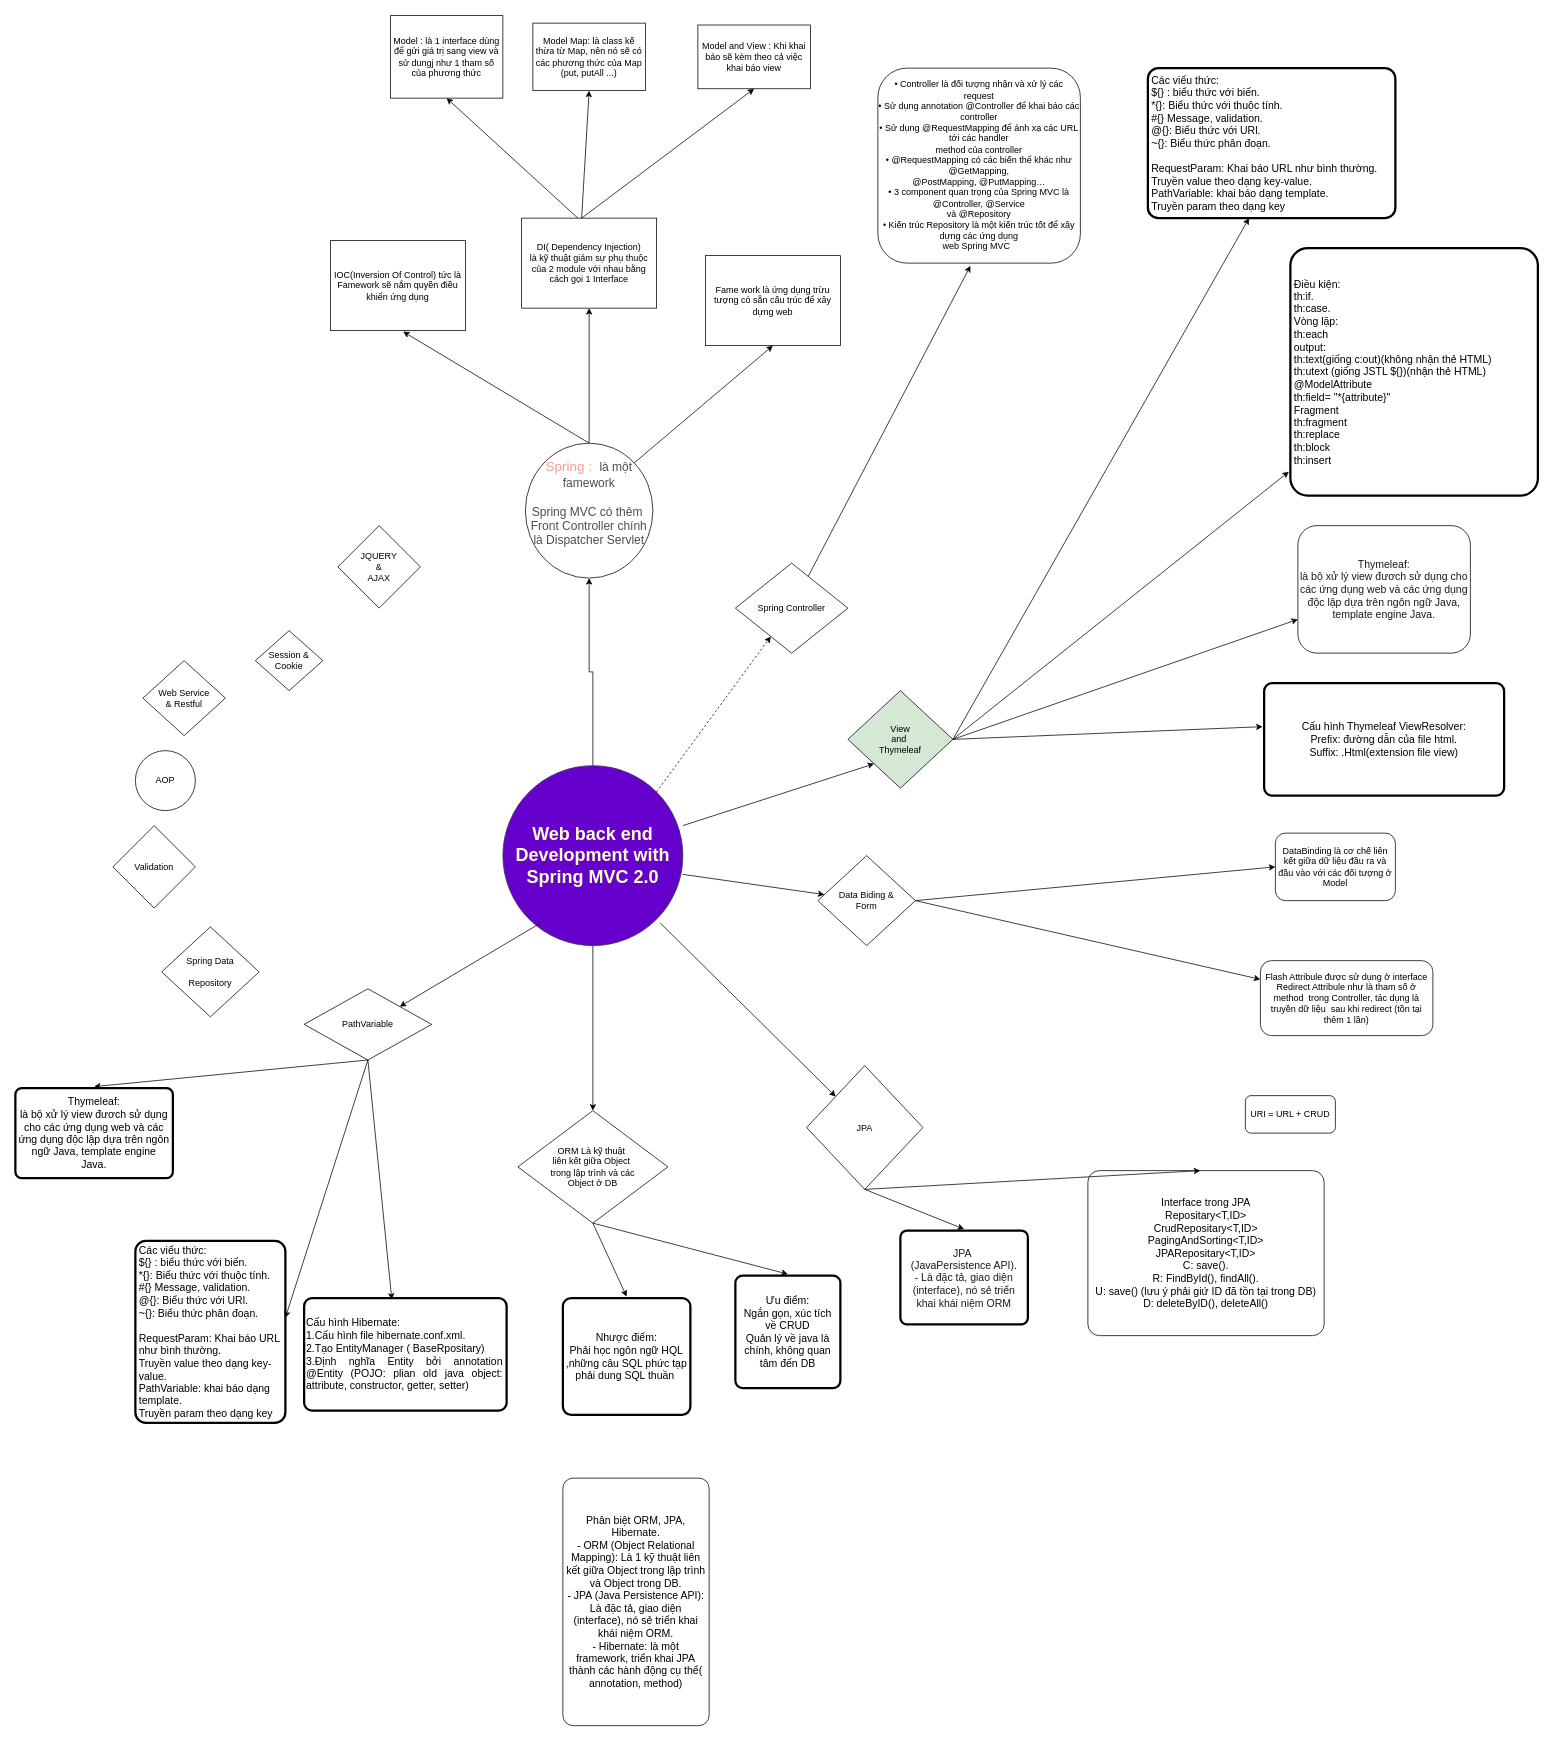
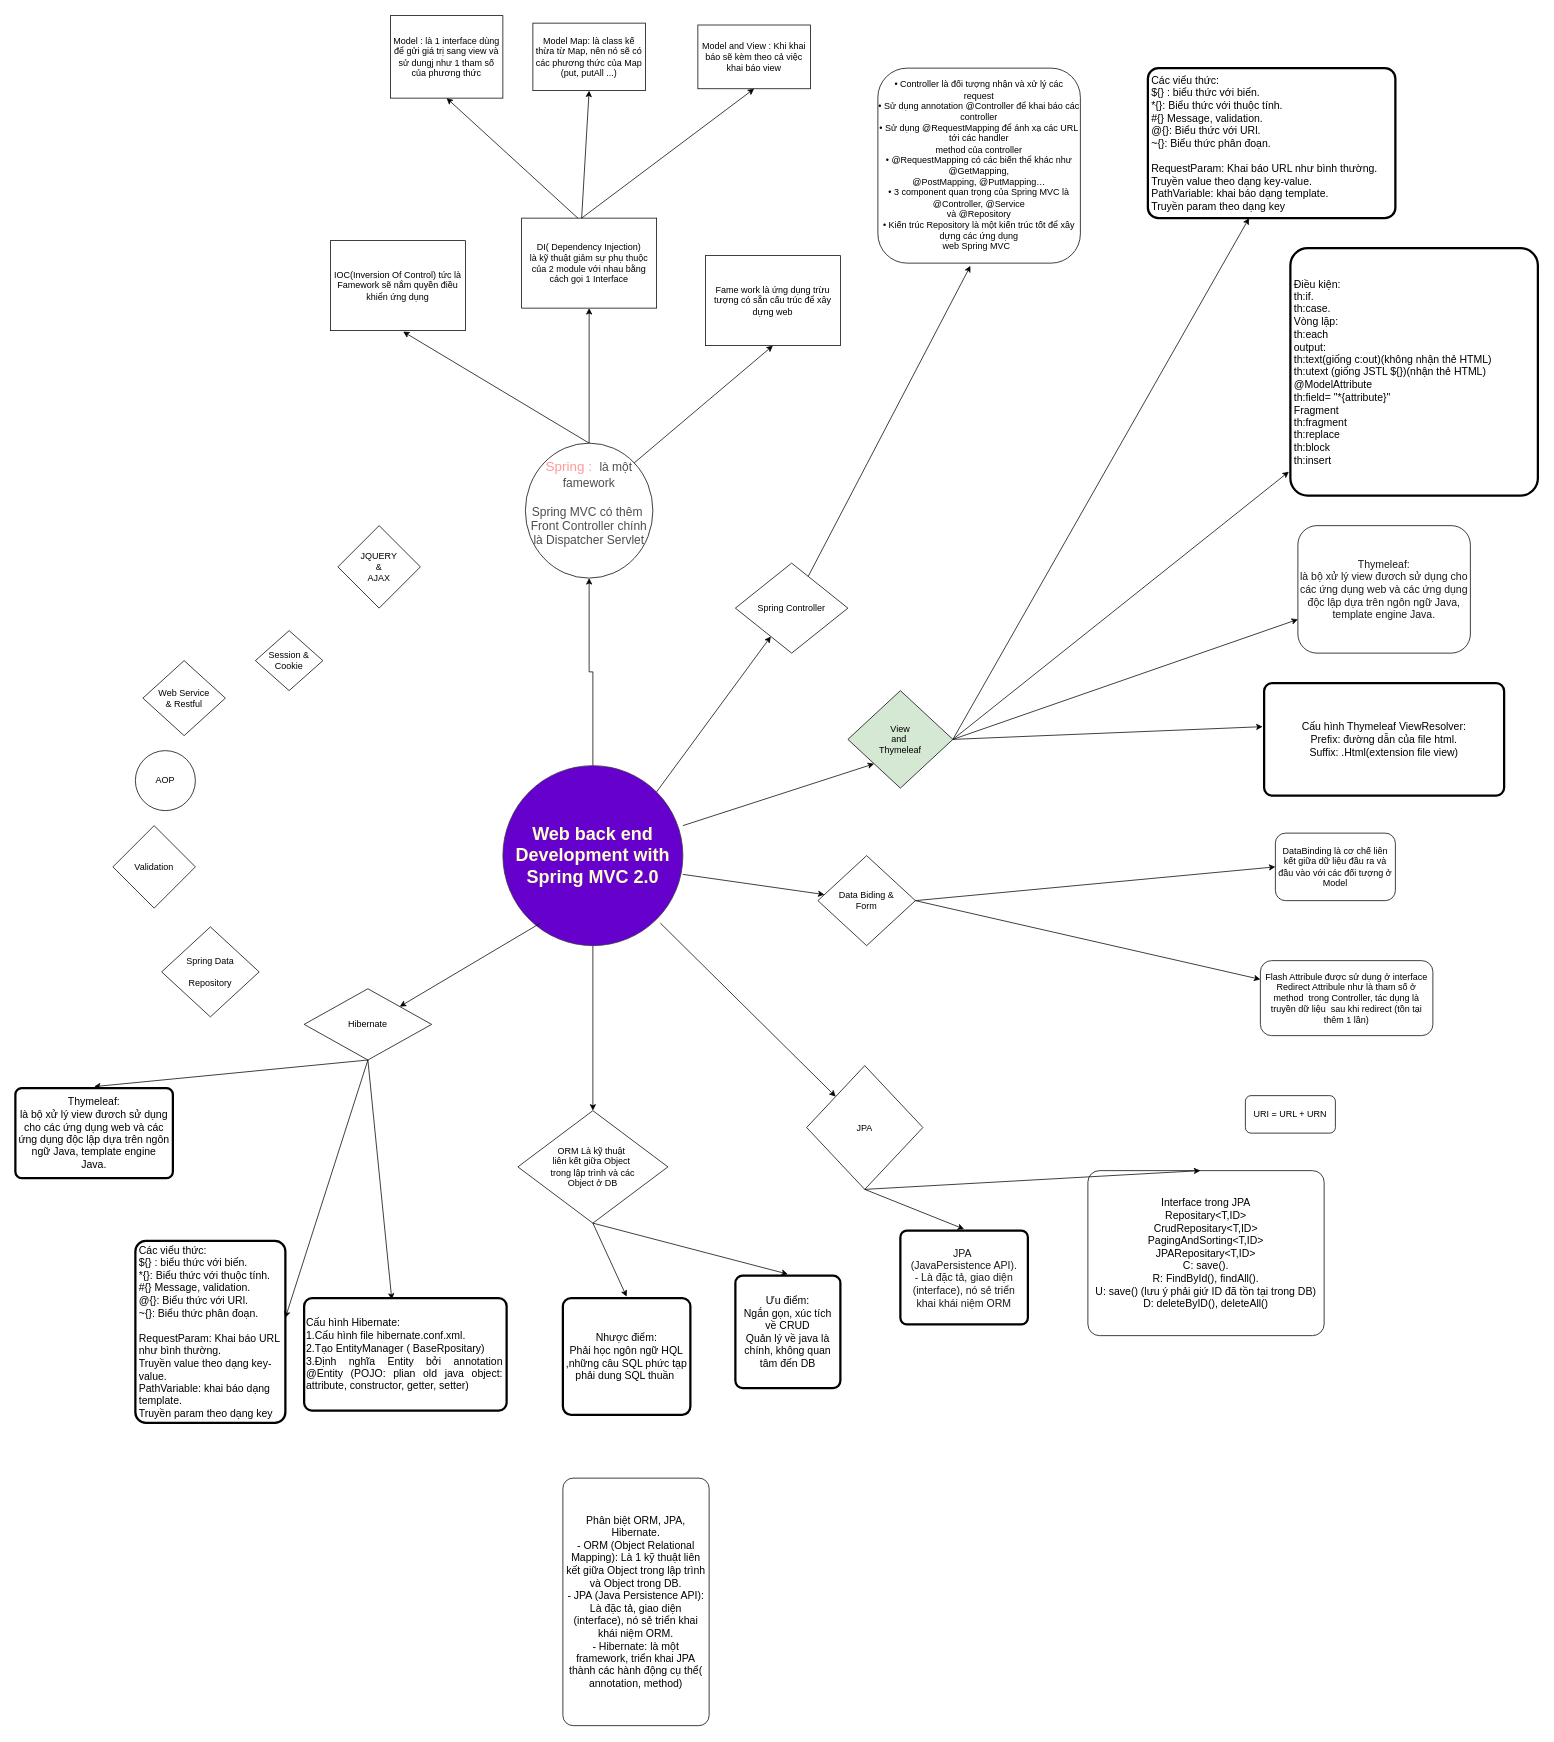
(712, 716) -> (712, 716)
(368, 1024) -> (368, 1024)
(1290, 1114) -> (1290, 1114)
